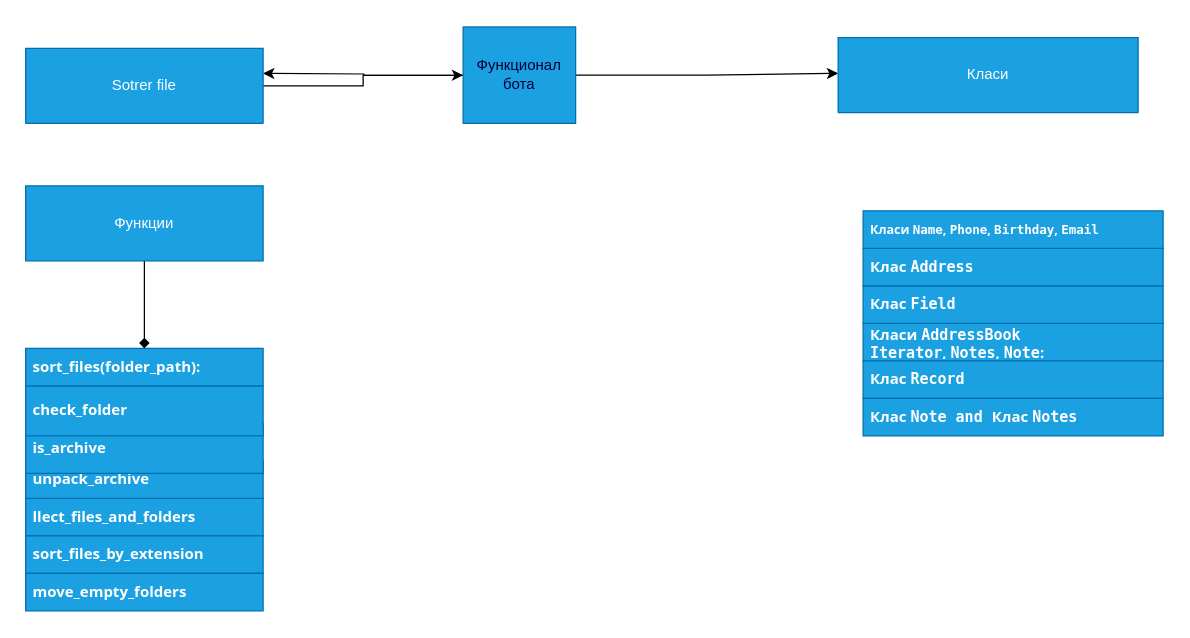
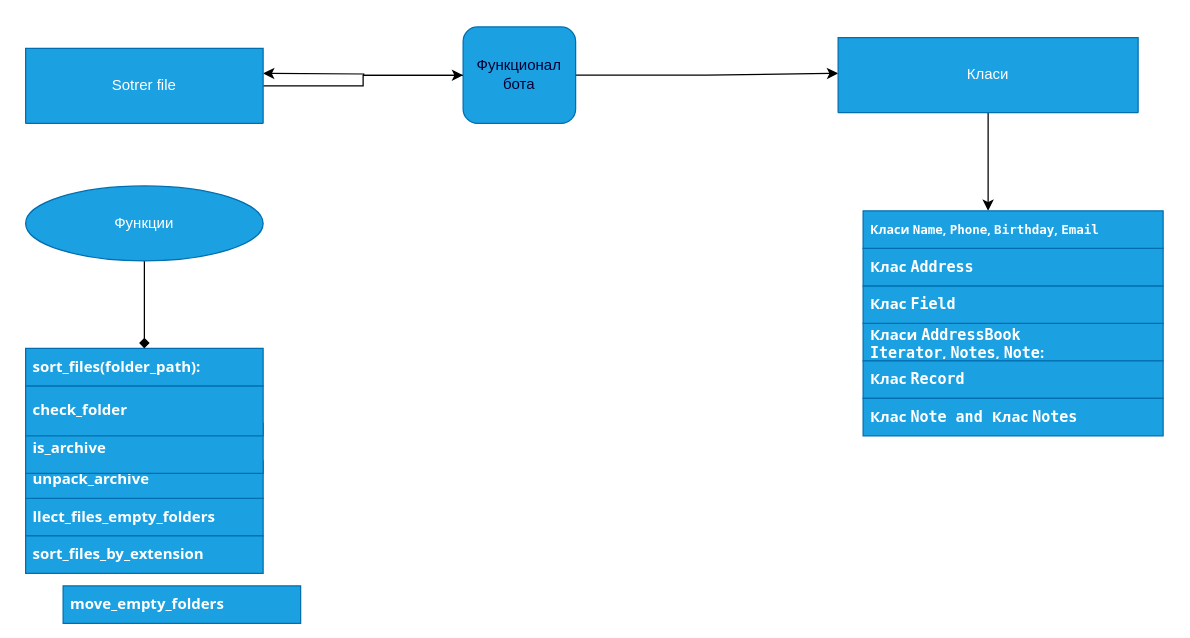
(519, 75) -> (519, 75)
none -> (988, 159)
(144, 223) -> (144, 223)
(120, 517) -> (128, 517)
(144, 592) -> (182, 604)
